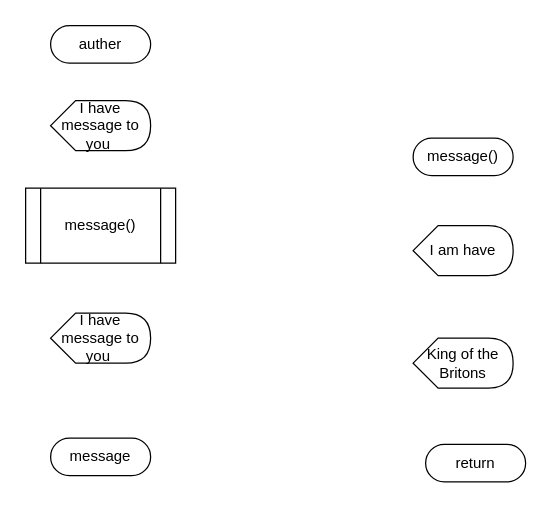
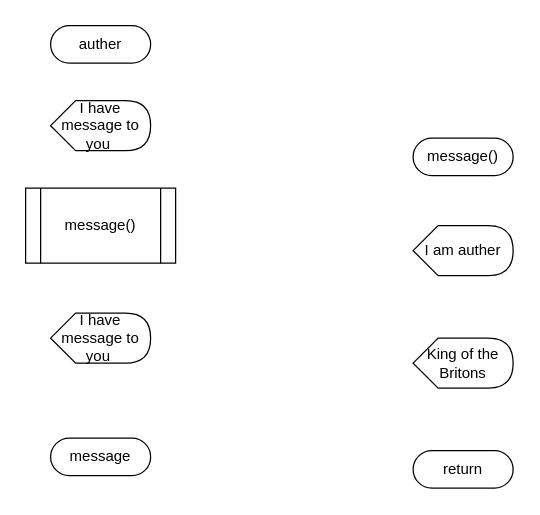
(463, 251) -> (463, 251)
(476, 463) -> (463, 469)
